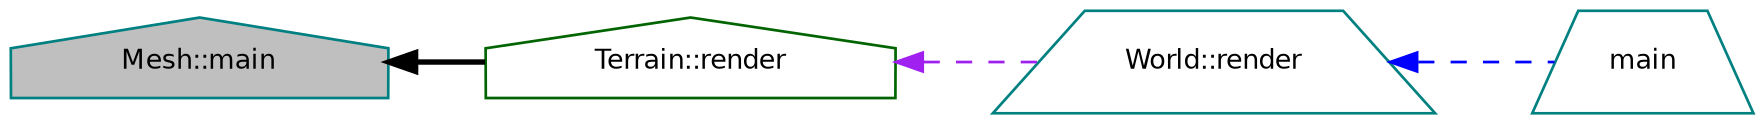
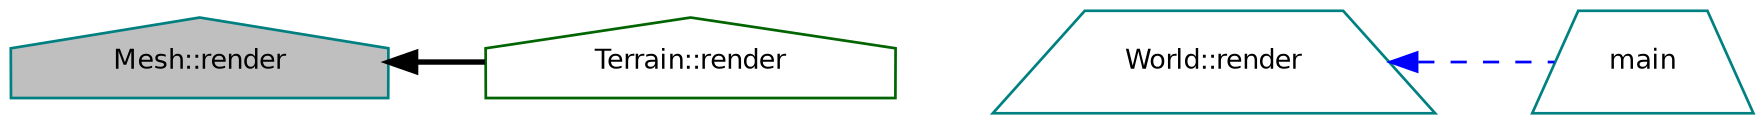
(200, 62) -> (200, 62)
(981, 62) -> none
